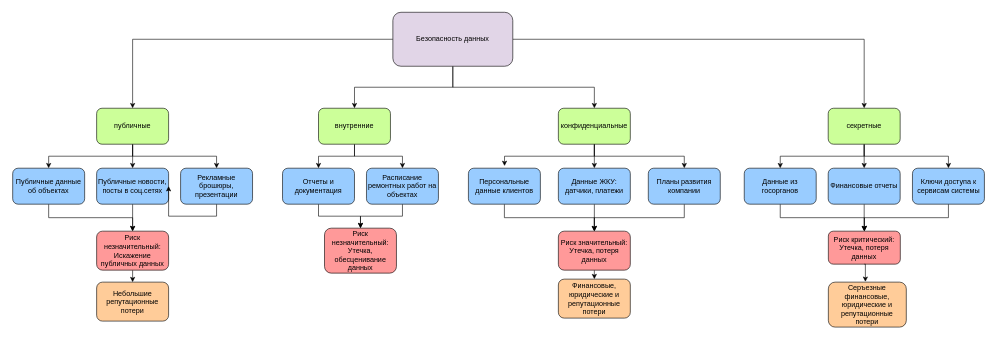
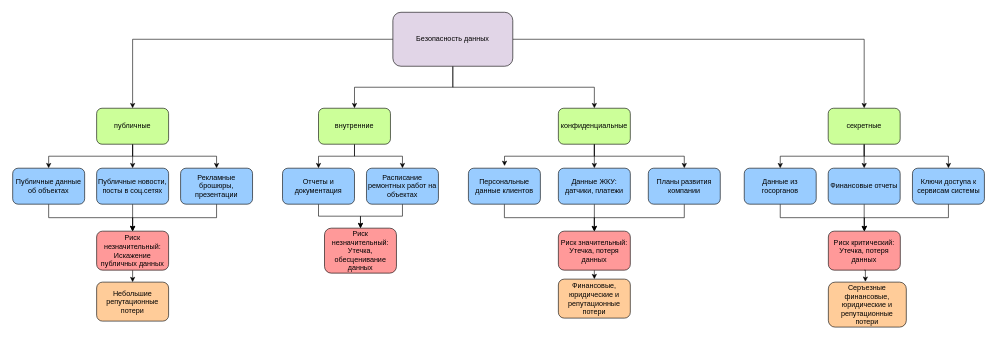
(180, 216) -> (177, 218)
(864, 248) -> (864, 251)
